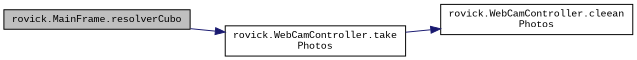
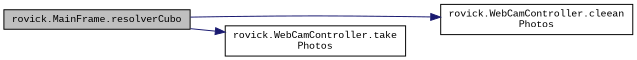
(418, 31) -> (310, 16)
